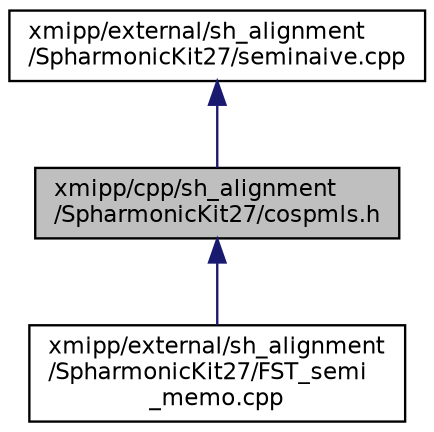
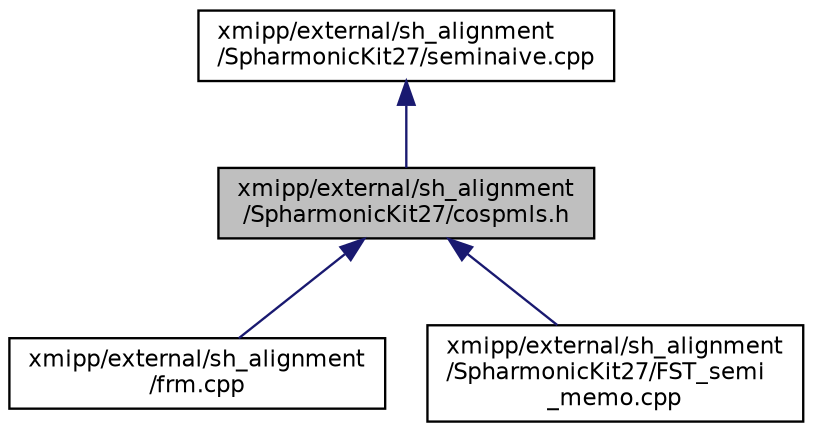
(217, 203) -> (406, 203)
none -> (197, 373)
